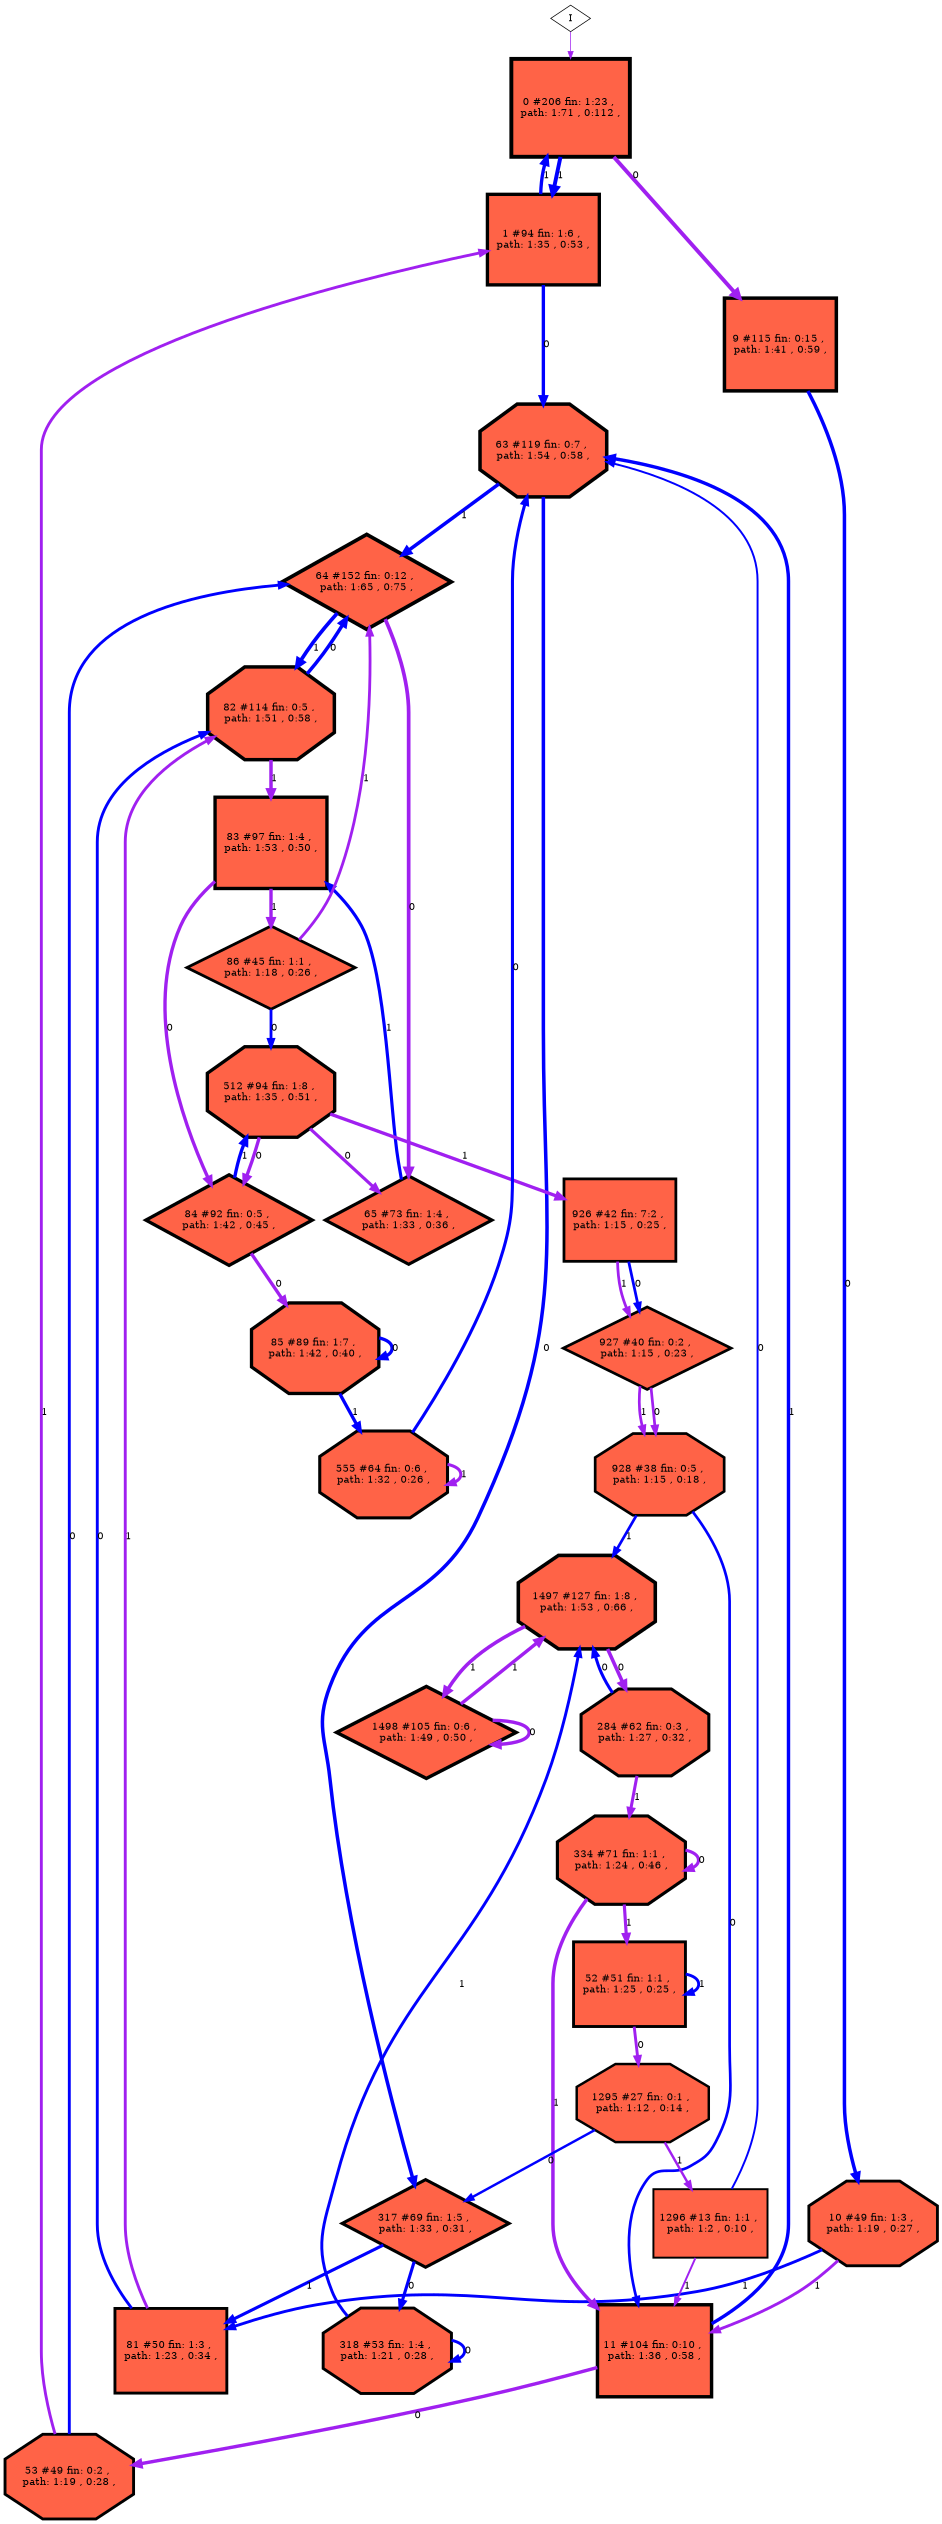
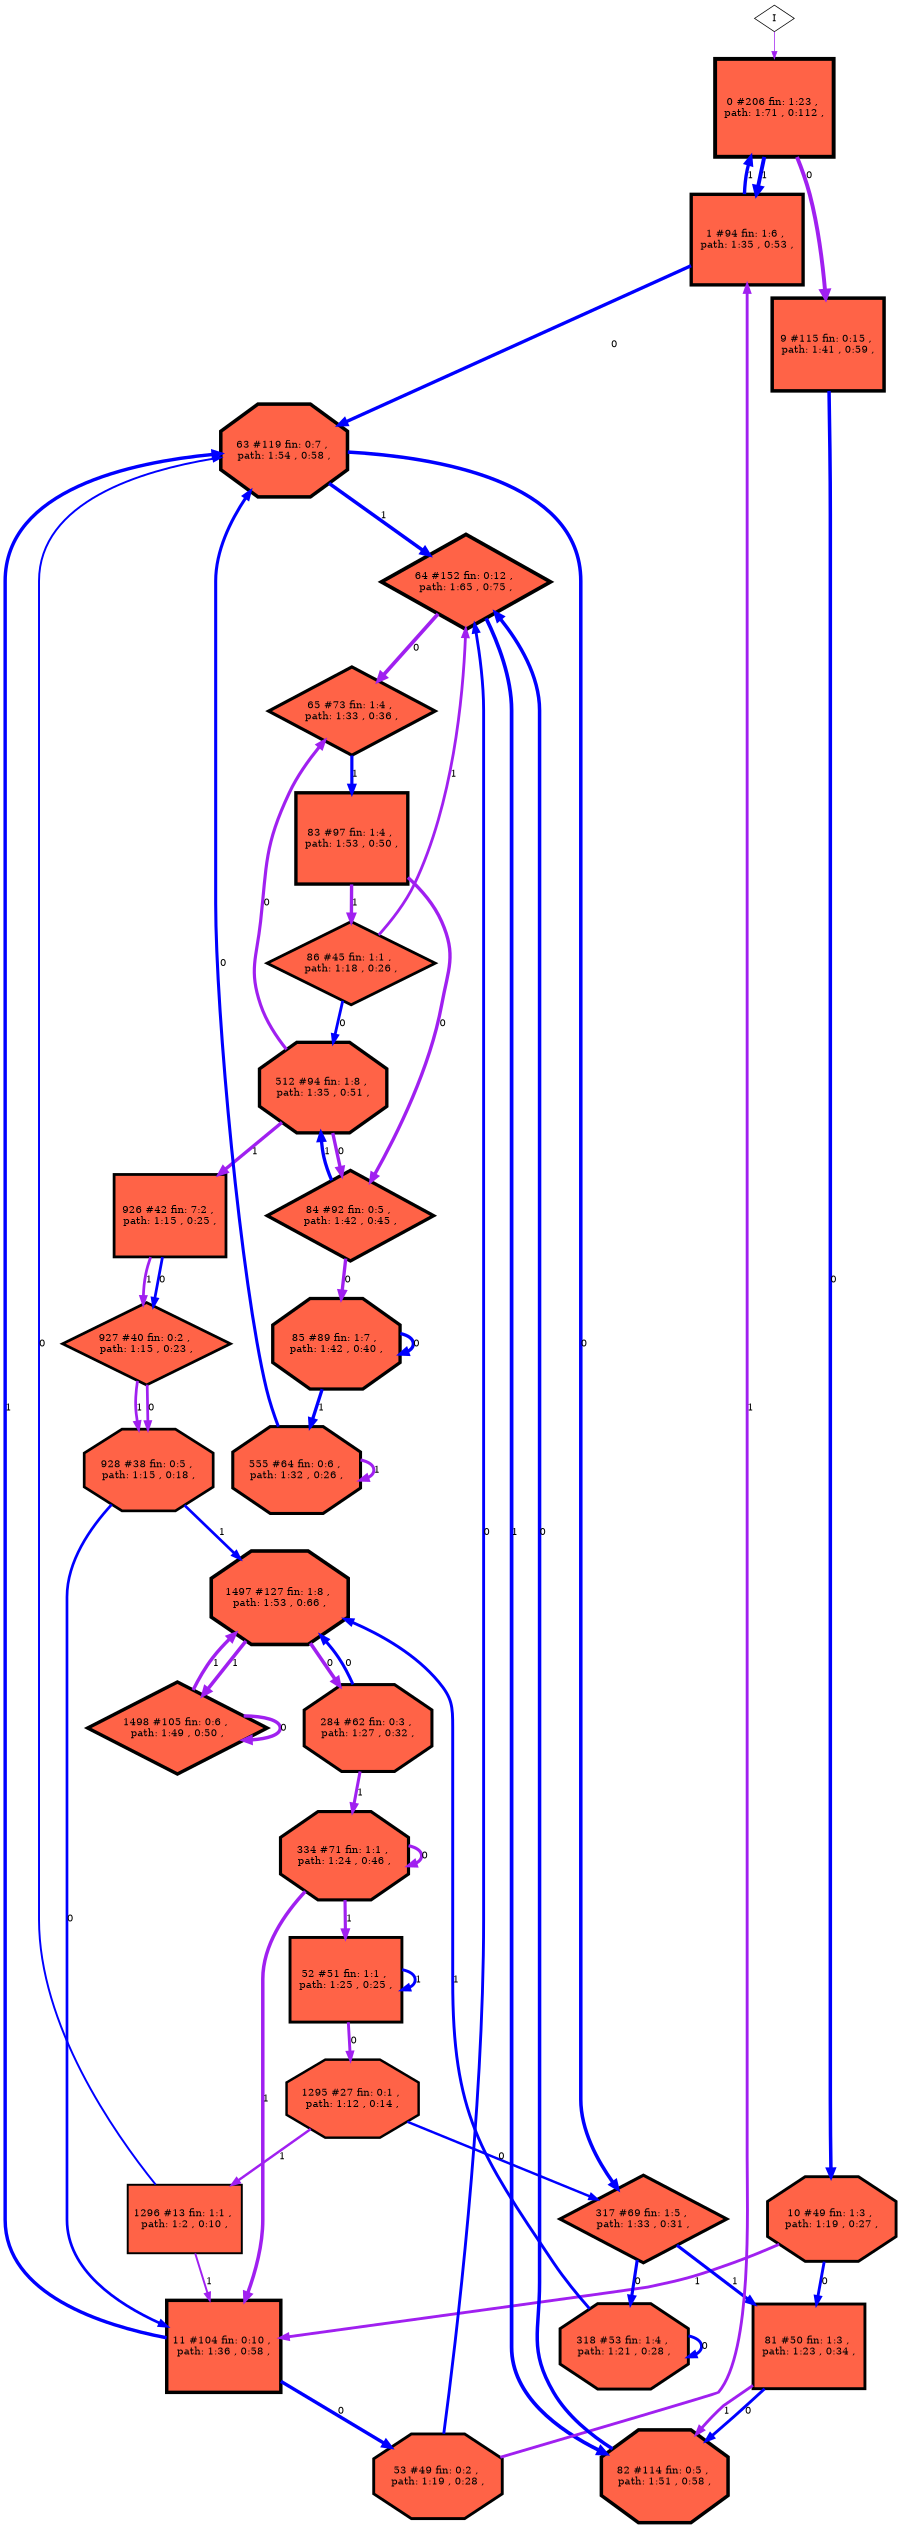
(271, 775) -> none
(747, 2286) -> (827, 2282)
(370, 2421) -> (333, 2412)
